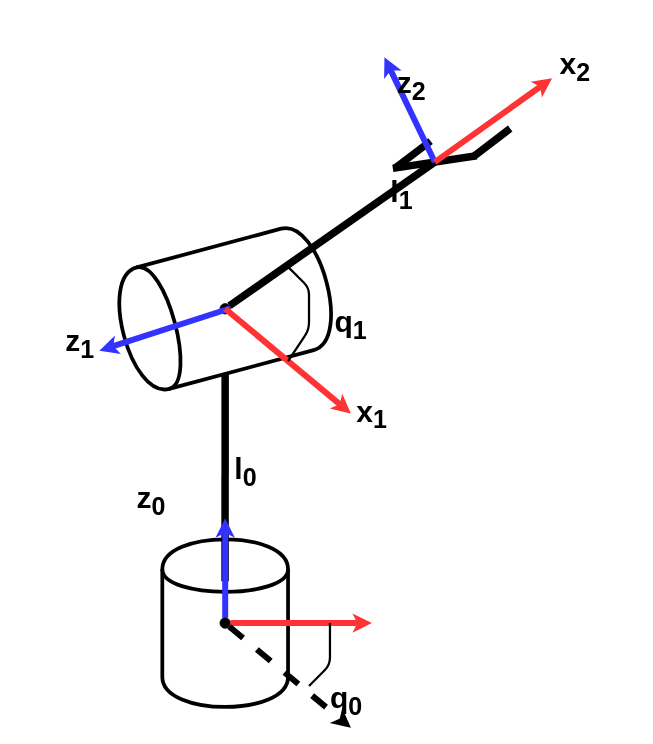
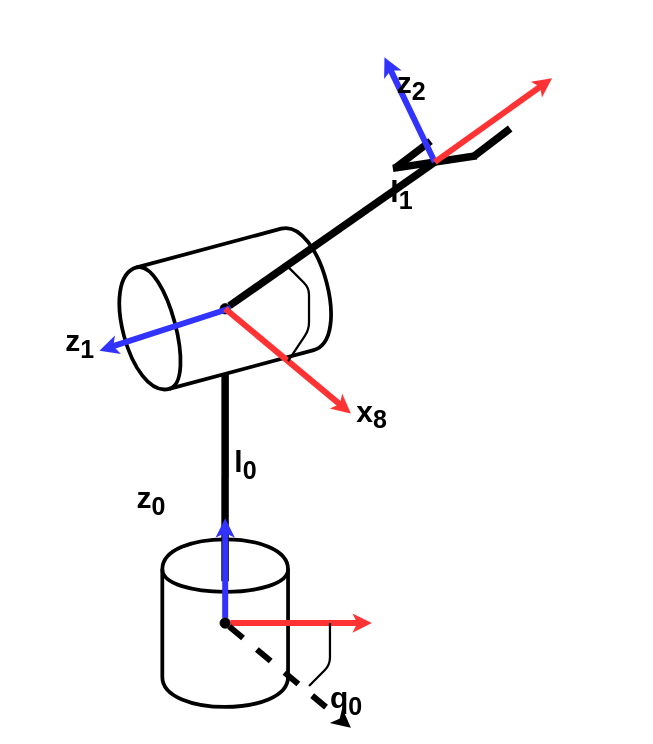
(575, 66) -> none
(351, 324) -> none
(372, 414) -> (372, 414)
(246, 471) -> (246, 464)
